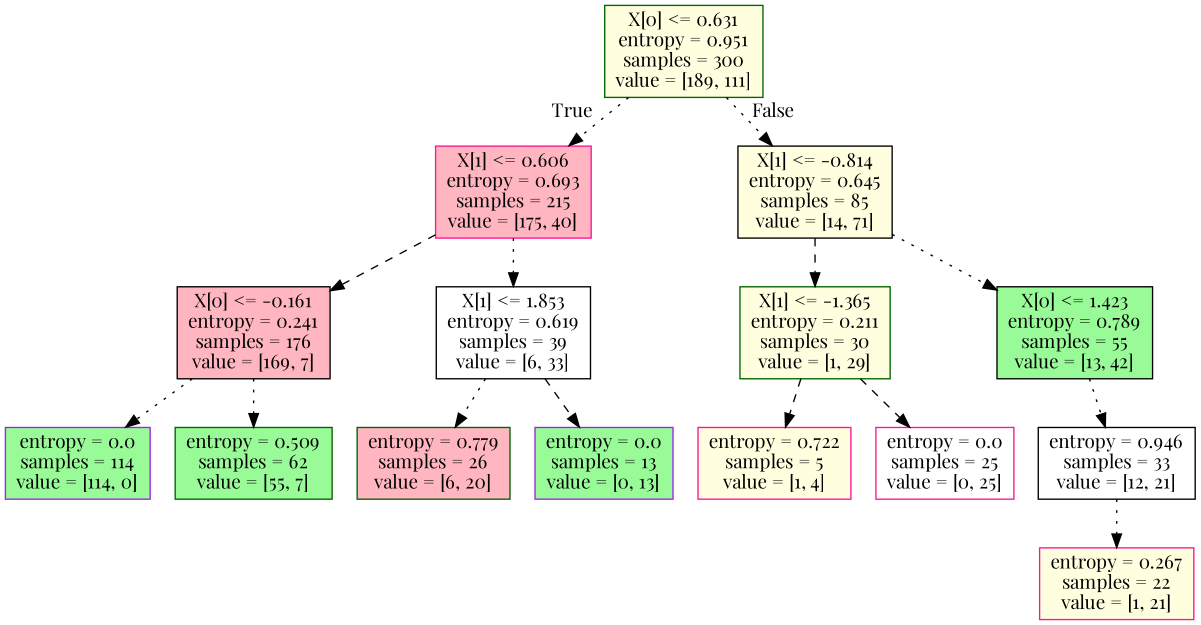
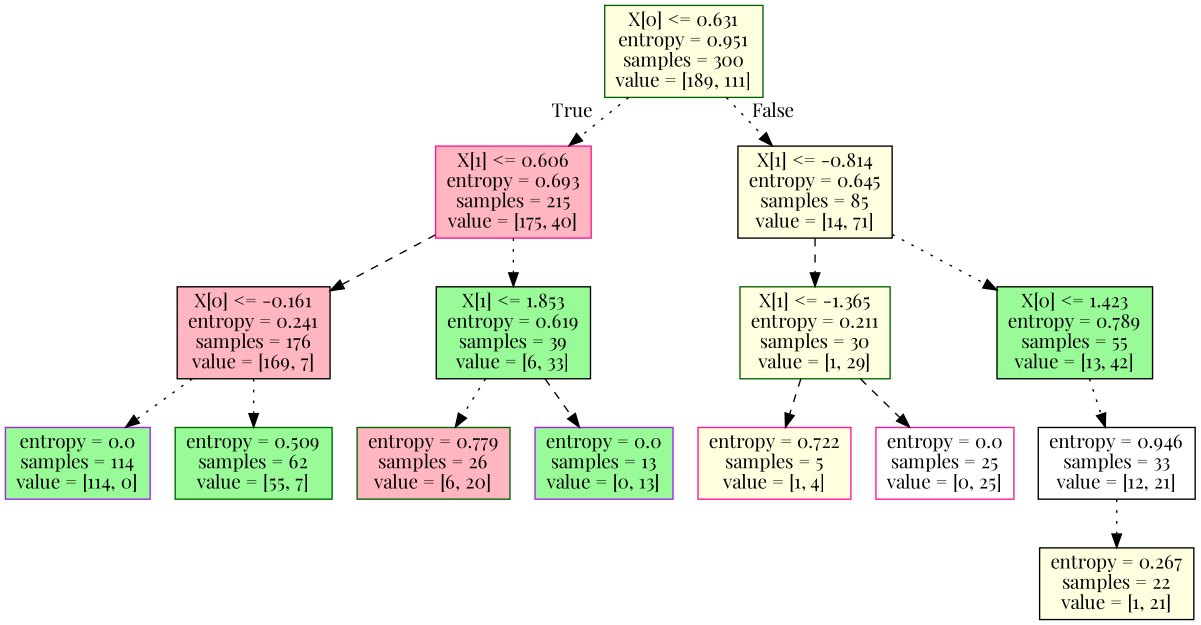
(513, 333) -> (513, 333)
(1117, 584) -> (1117, 584)
